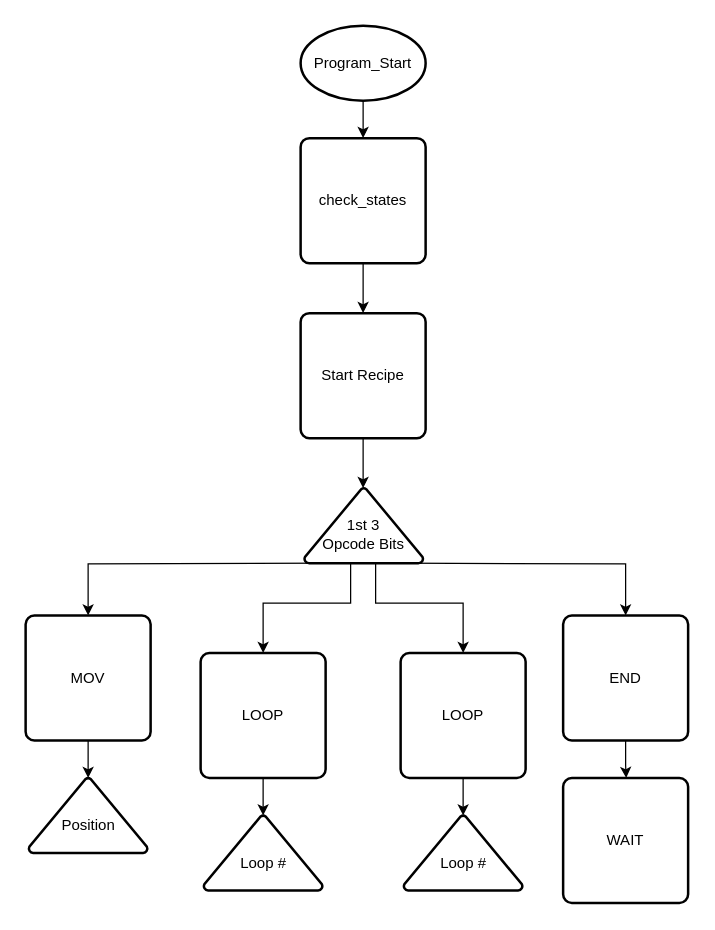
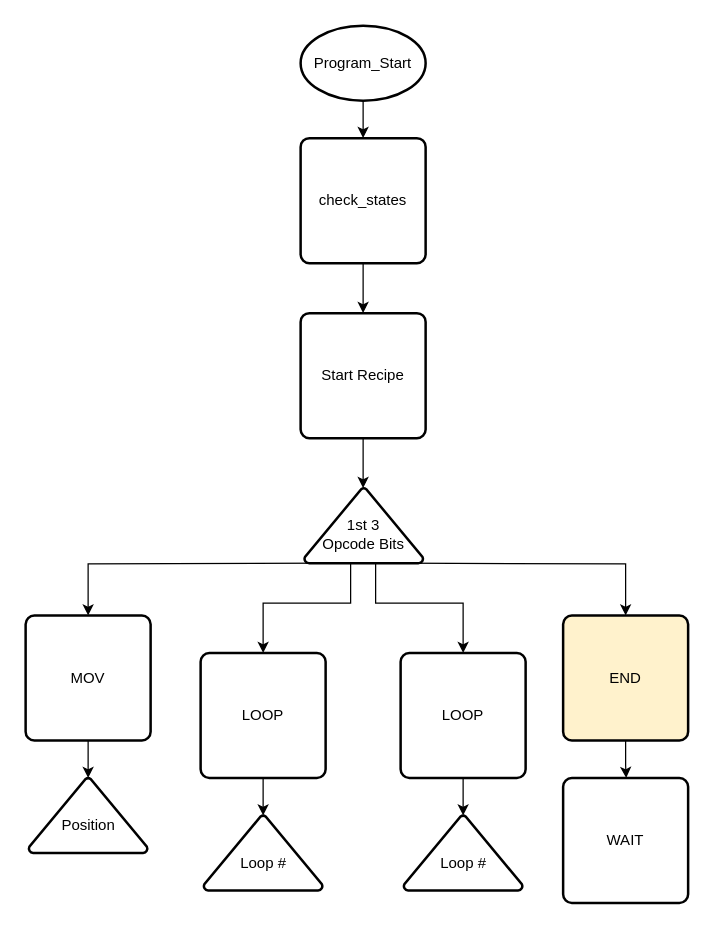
(626, 678) -> (626, 678)
